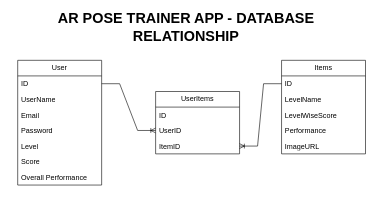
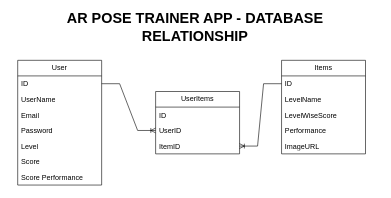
(186, 27) -> (195, 27)
(57, 178) -> (55, 178)
